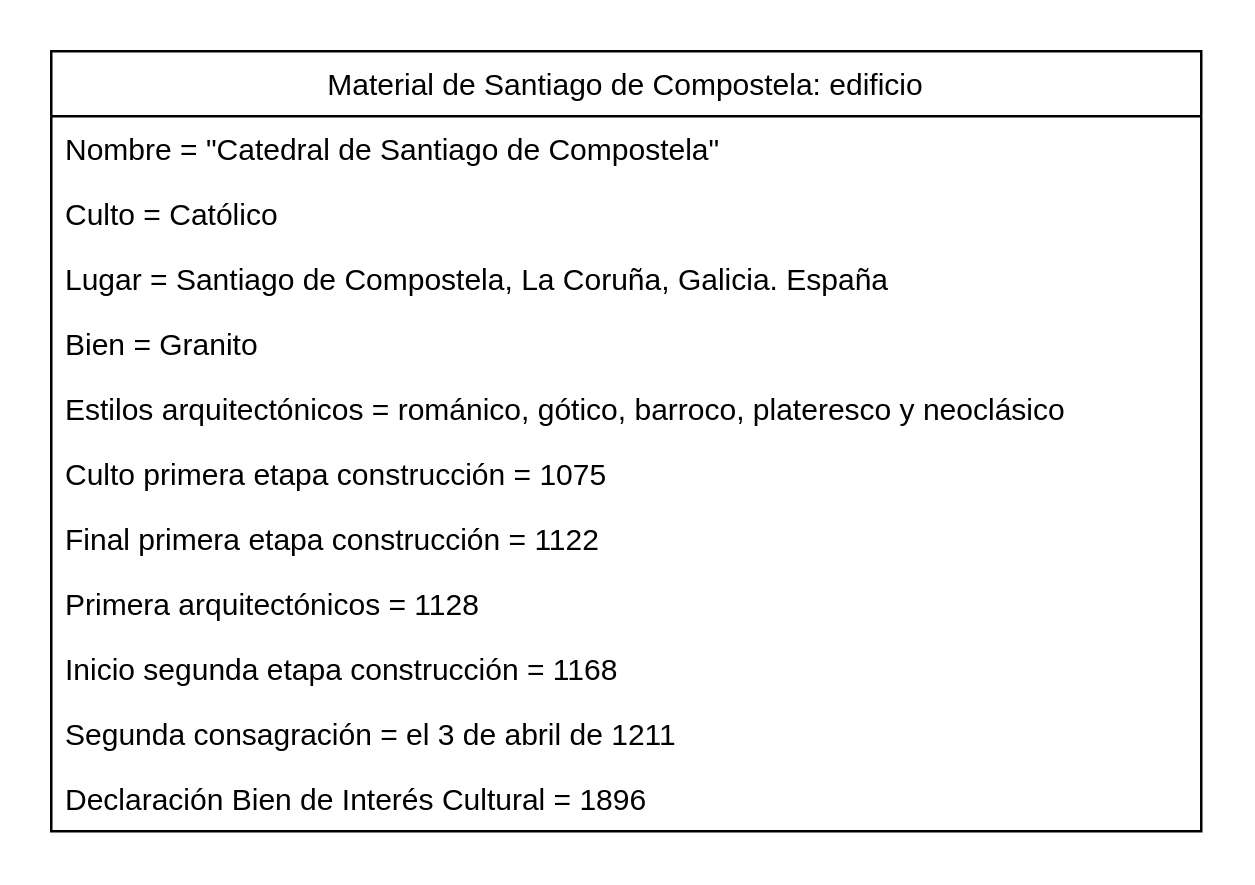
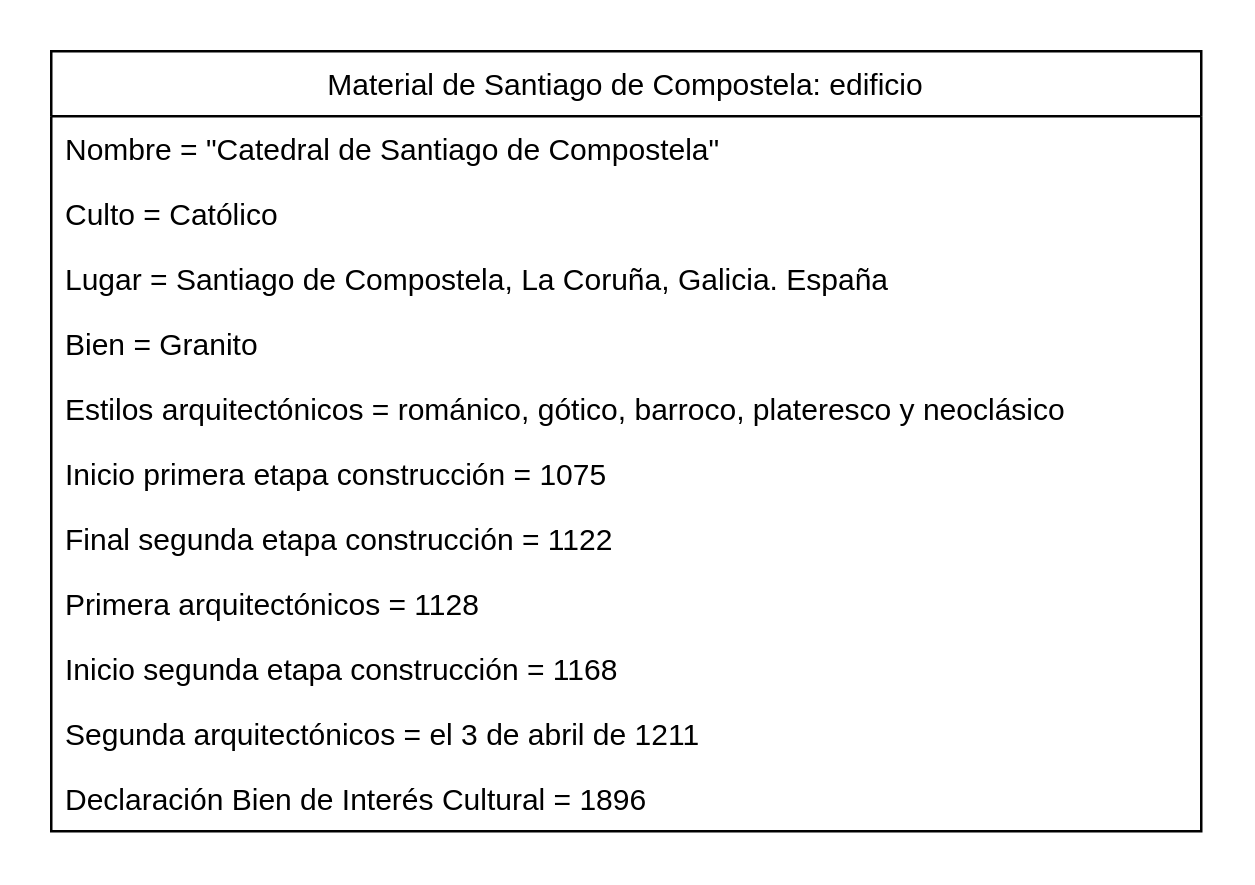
(361, 475) -> (366, 475)
(358, 540) -> (361, 540)
(388, 735) -> (409, 735)
